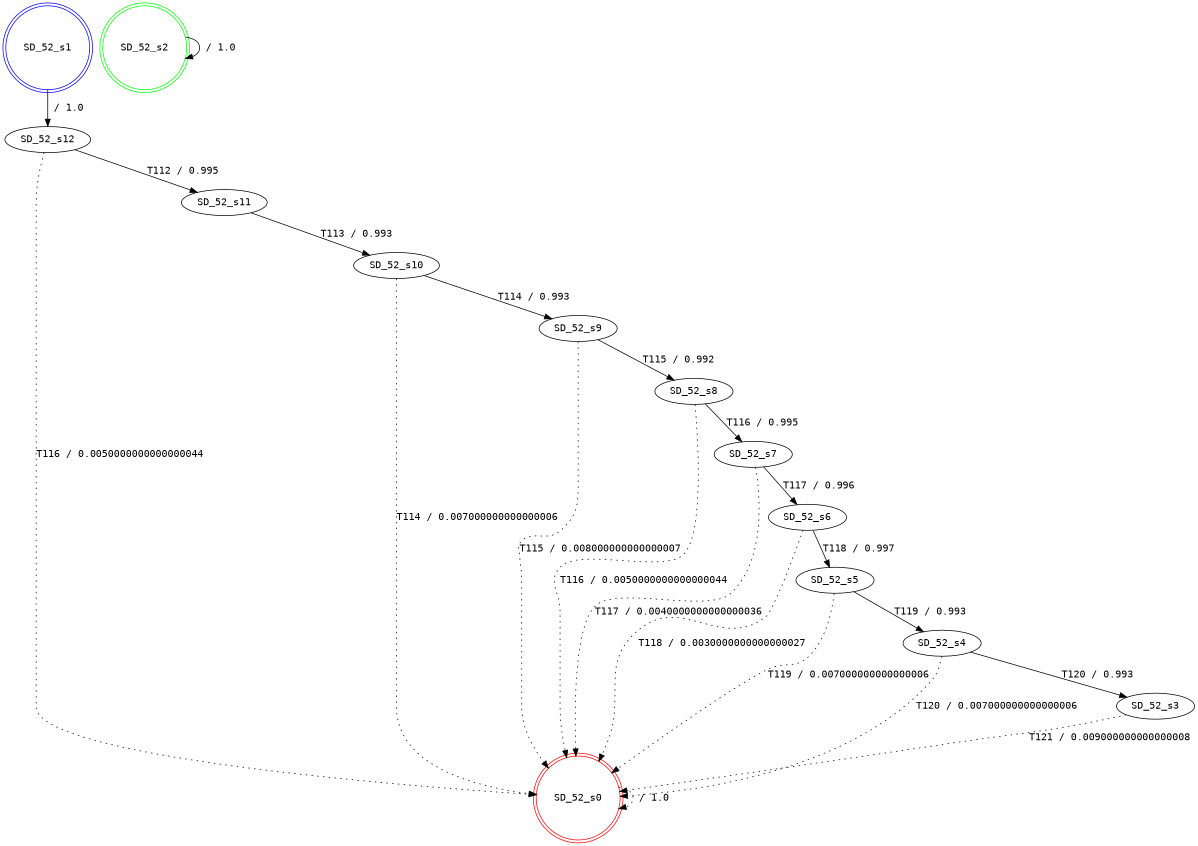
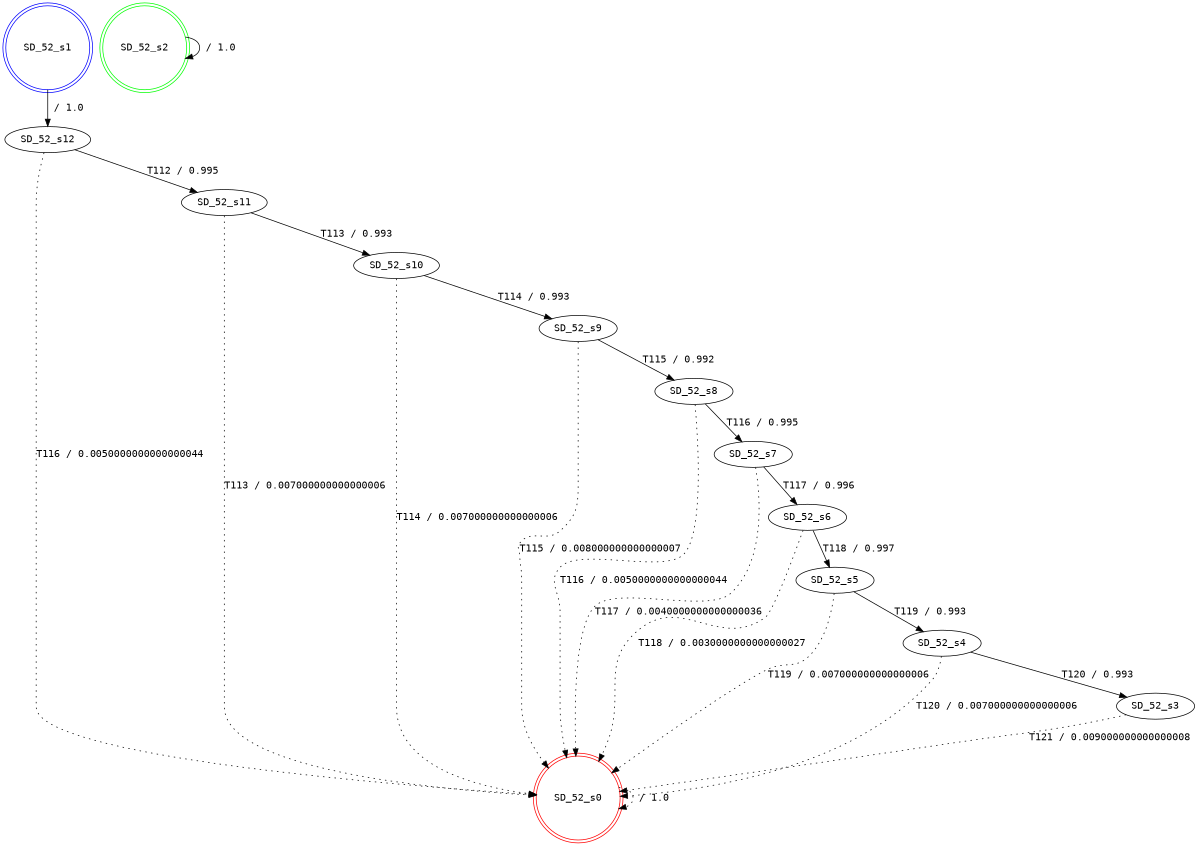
none -> (224, 626)
